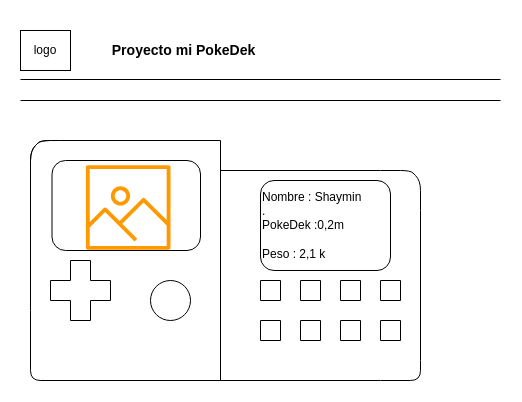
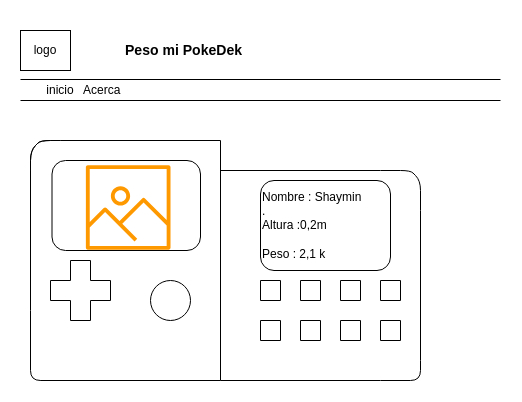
(184, 51) -> (184, 51)
none -> (61, 91)
none -> (106, 91)
(310, 226) -> (310, 226)
